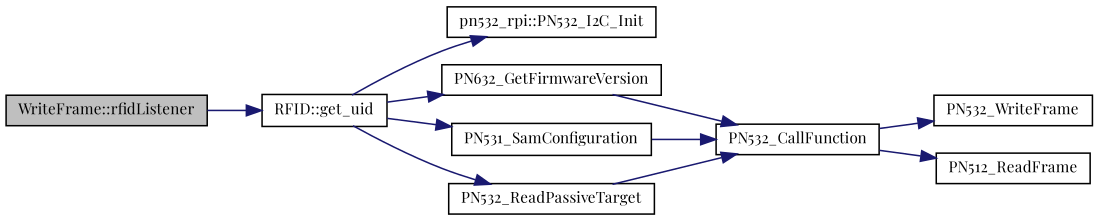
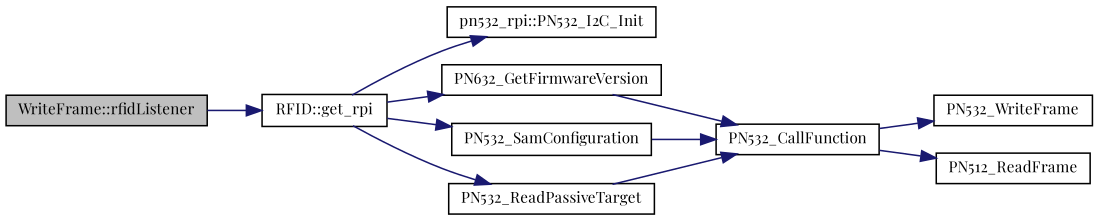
(325, 110) -> (325, 110)
(552, 139) -> (552, 139)
